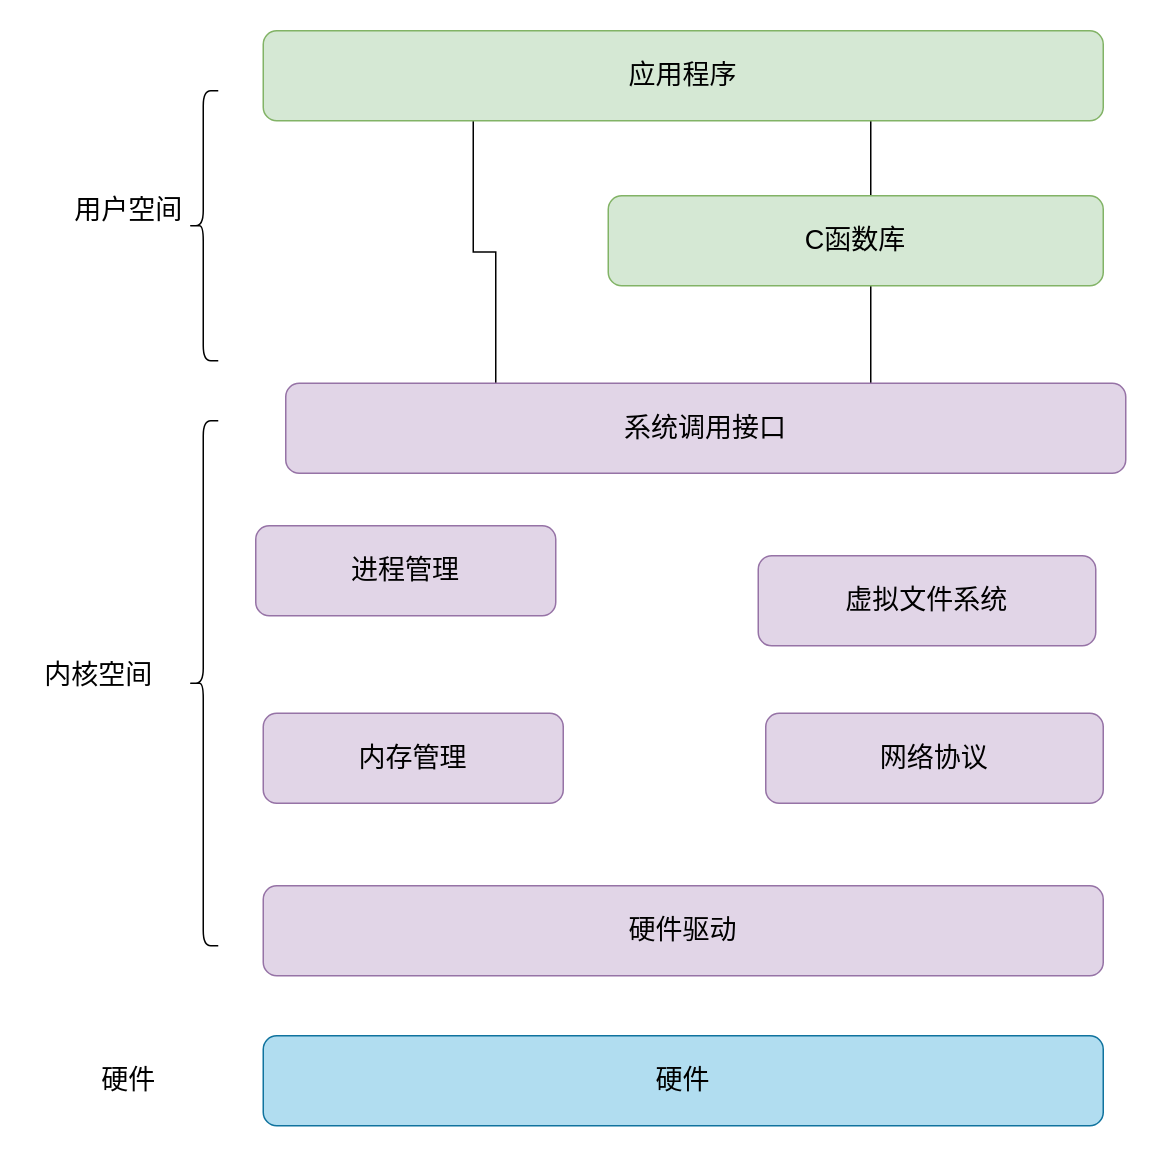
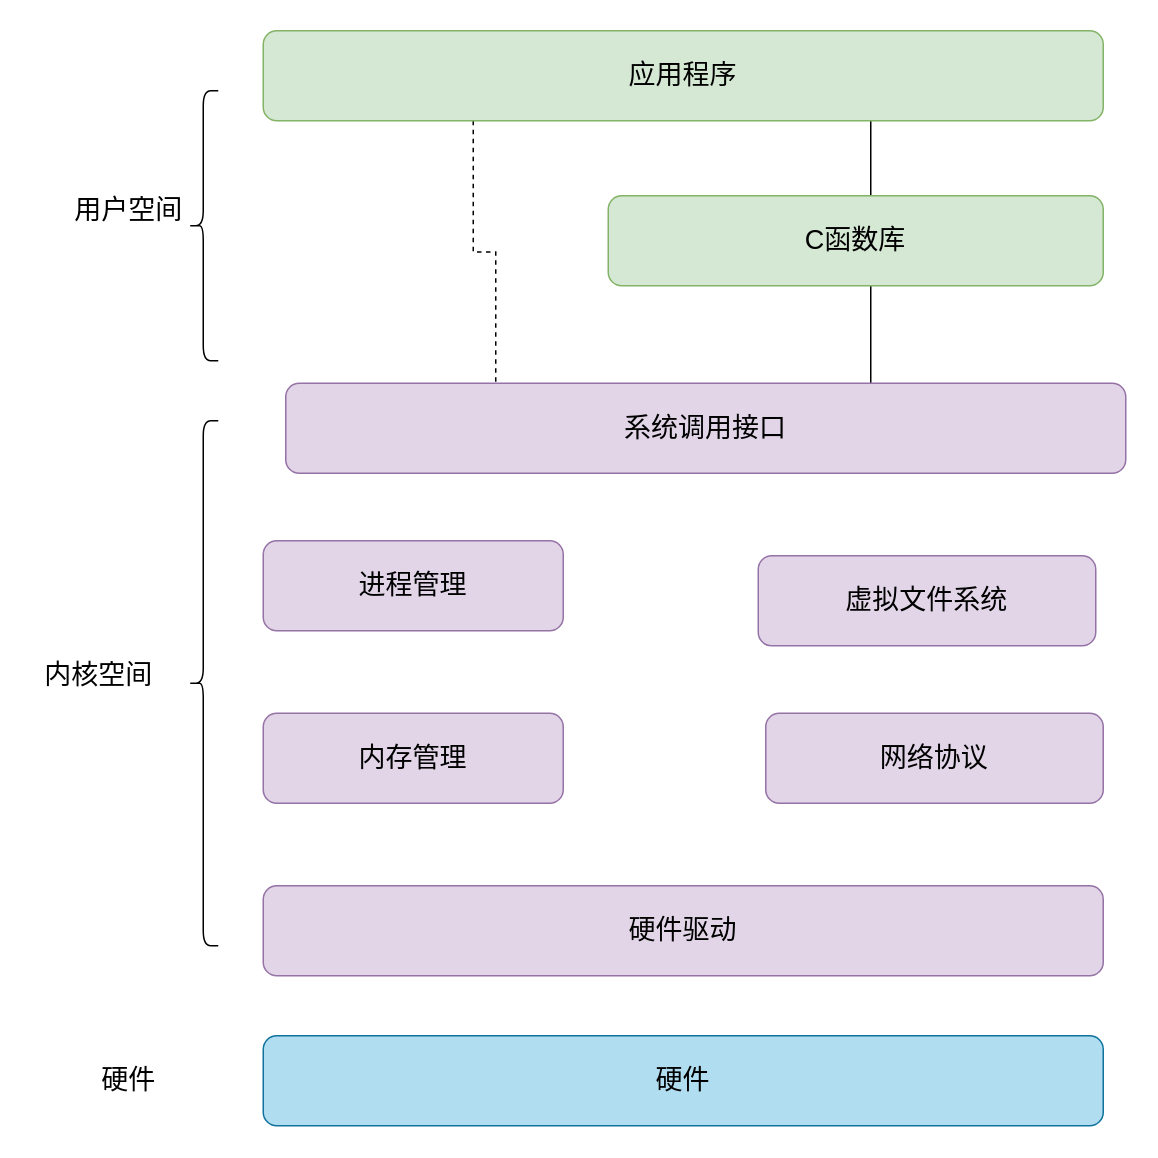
(482, 252) -> (482, 252)
(406, 571) -> (413, 586)
